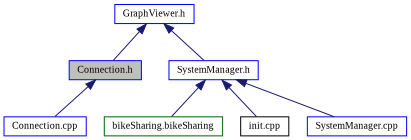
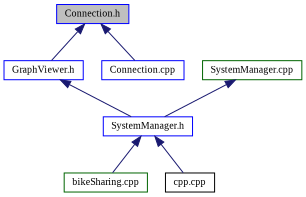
(126, 46) -> (65, 46)
(290, 100) -> (195, 101)
(163, 126) -> (106, 183)
(265, 126) -> (190, 183)
(357, 126) -> (252, 70)
